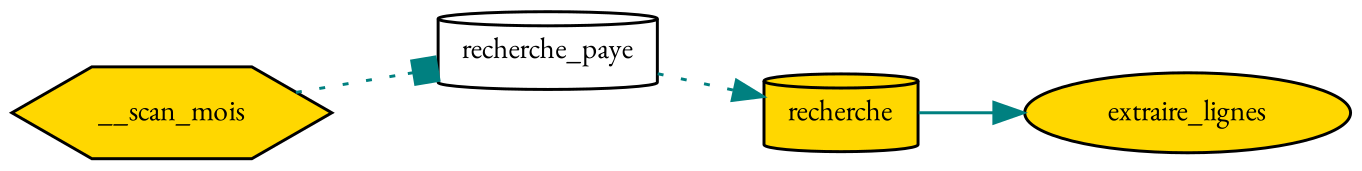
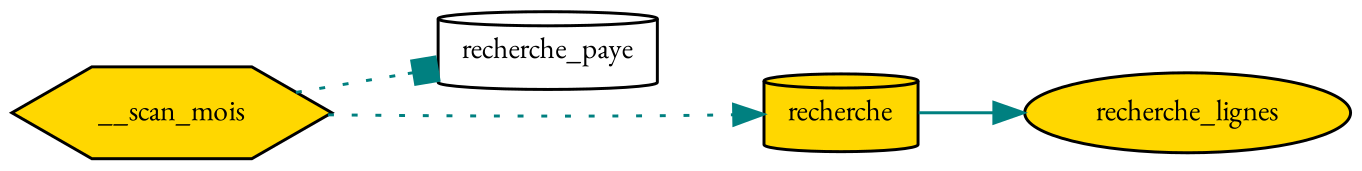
(696, 82) -> (530, 116)
(1188, 113) -> (1188, 113)
